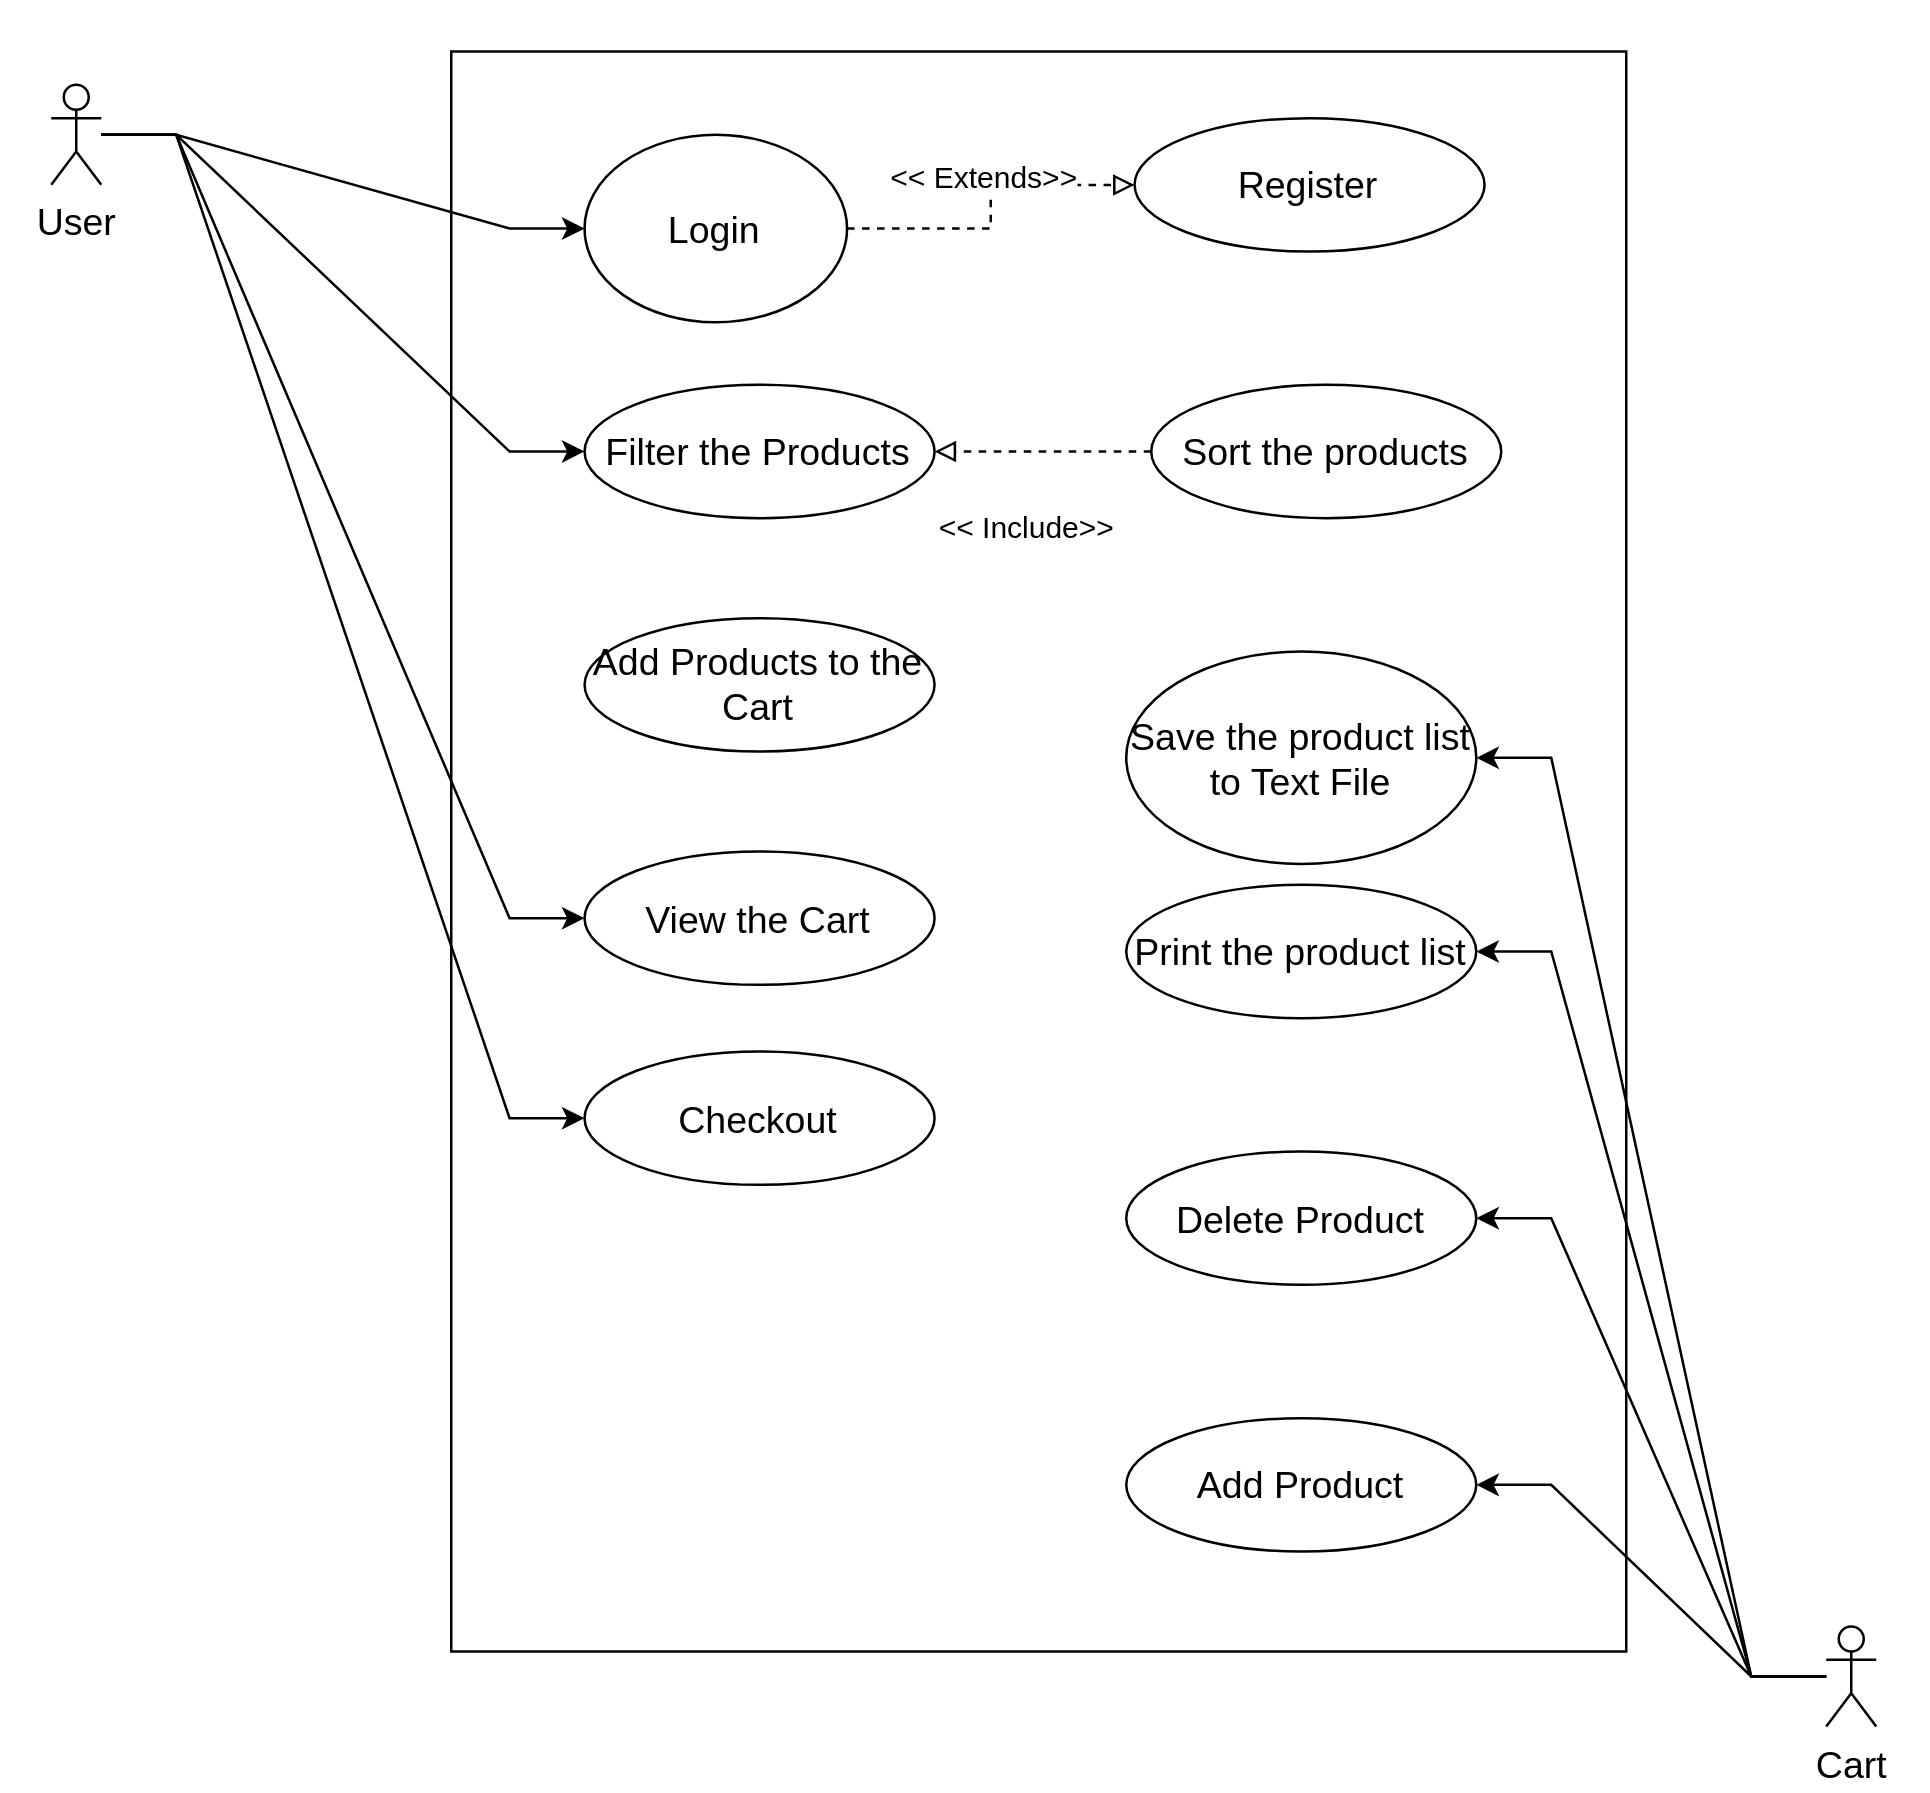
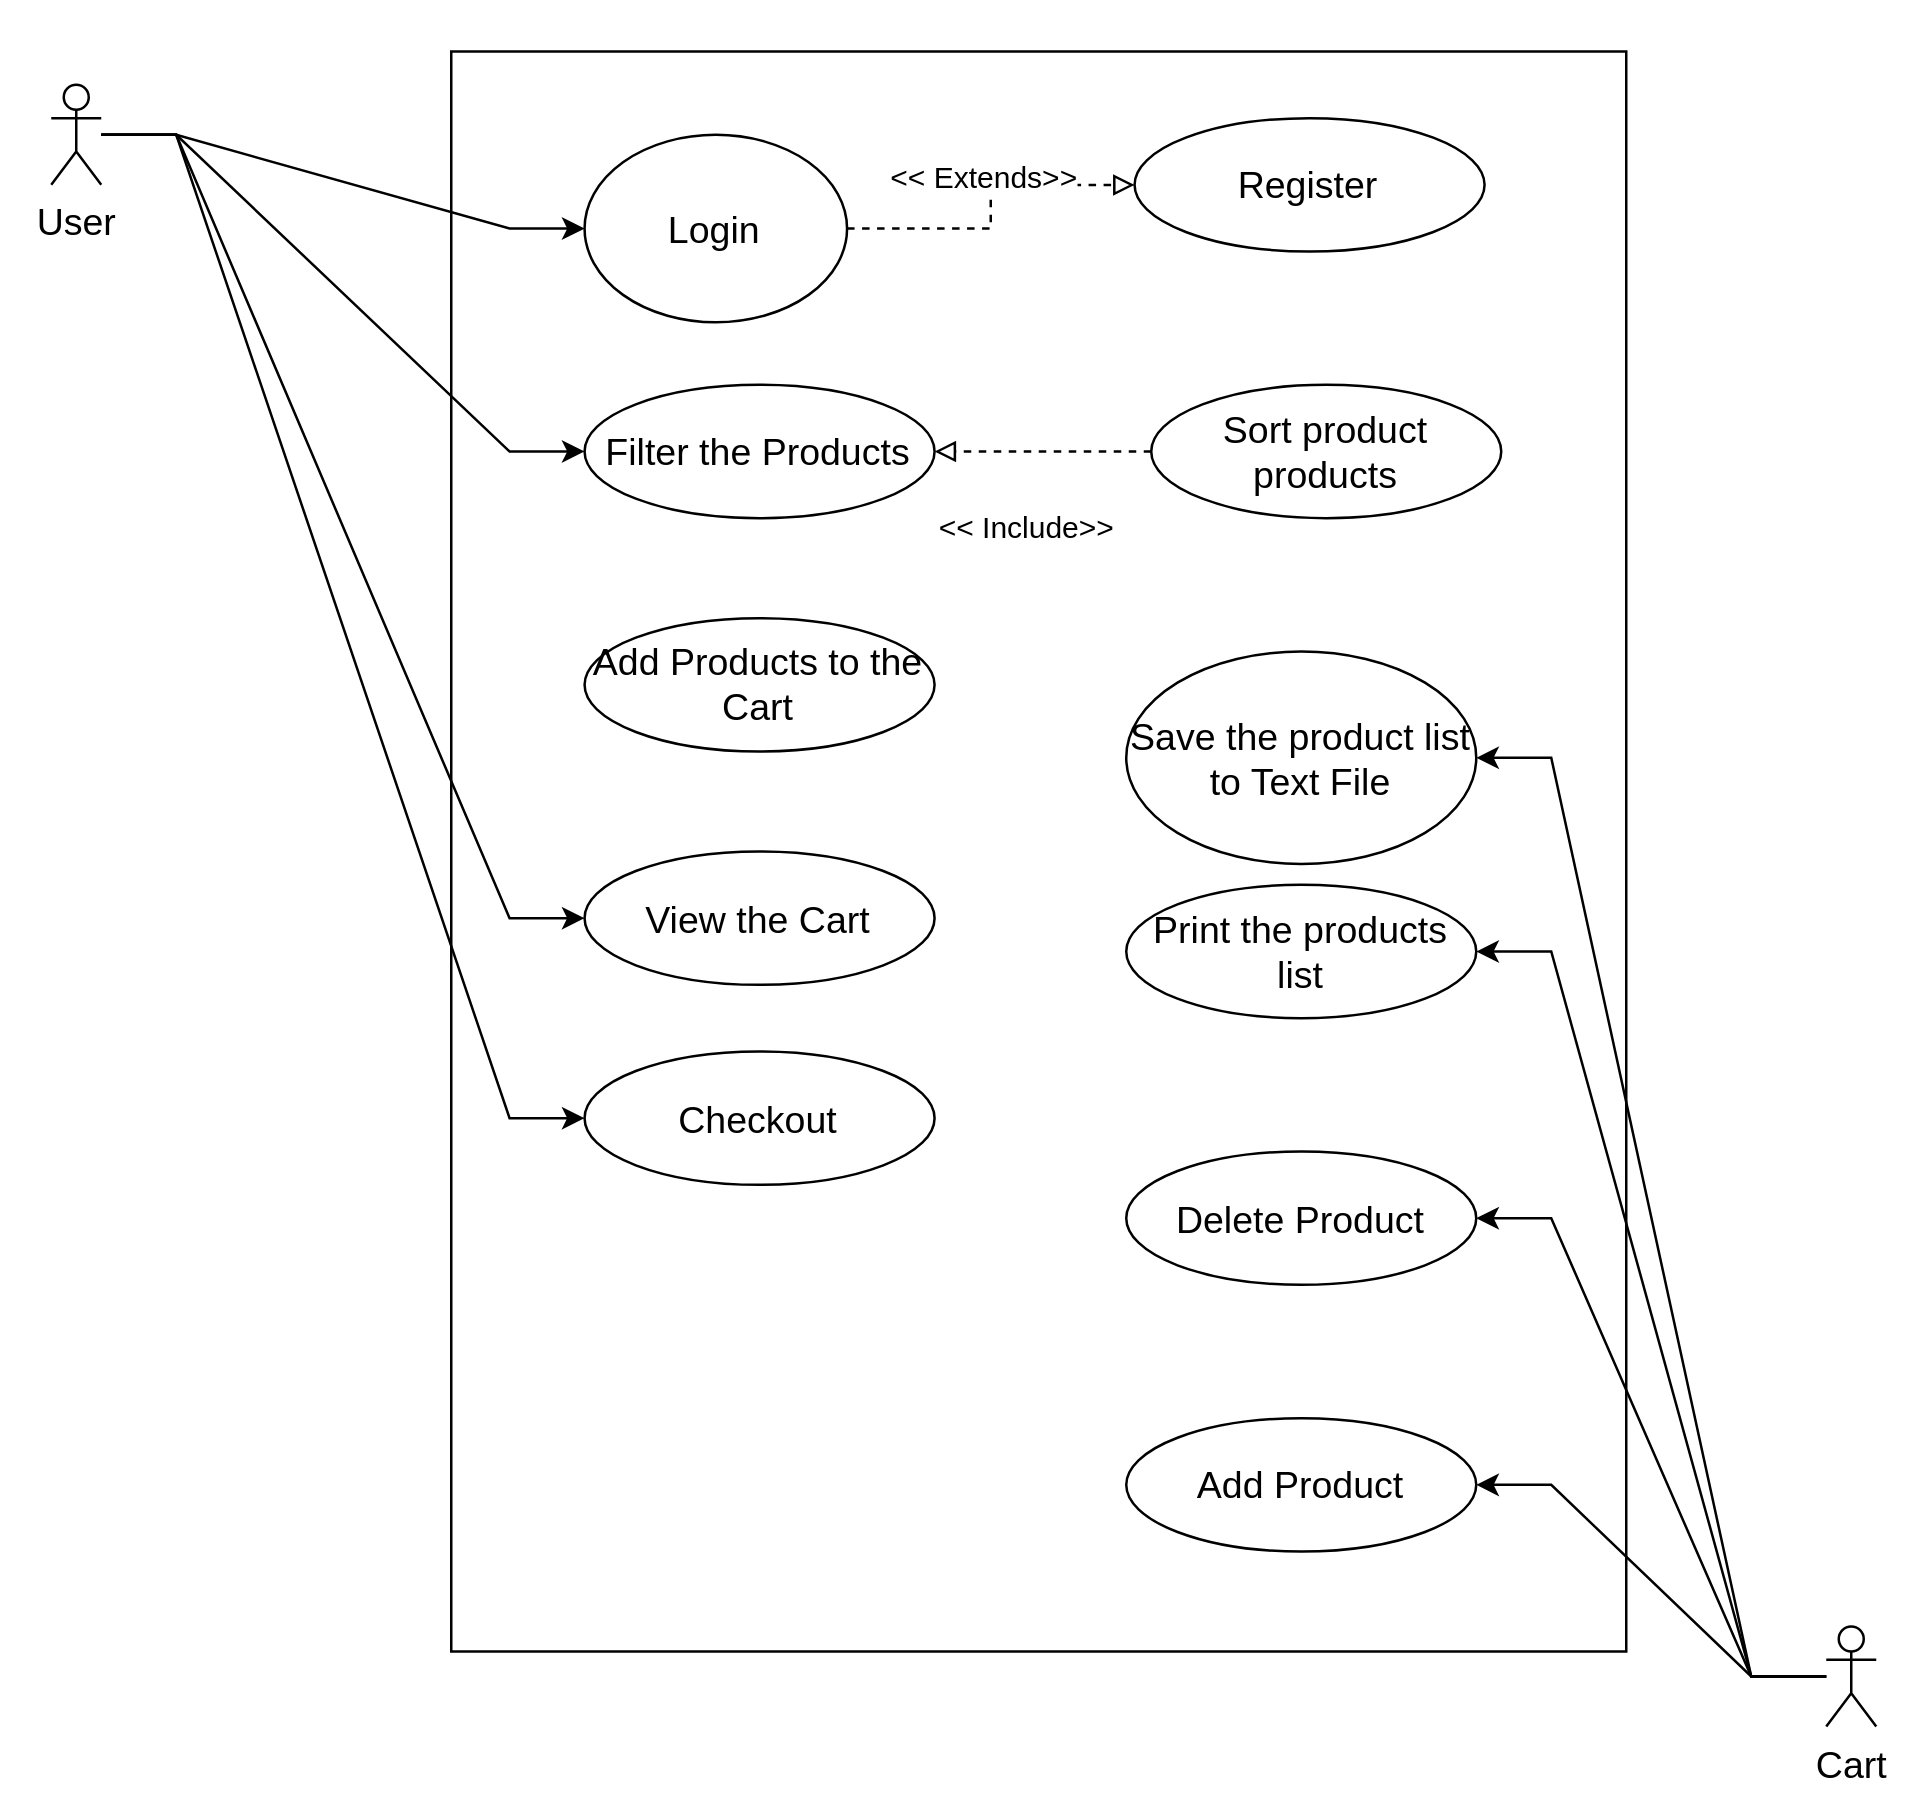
(1326, 451) -> (1326, 451)
(1301, 951) -> (1301, 951)
